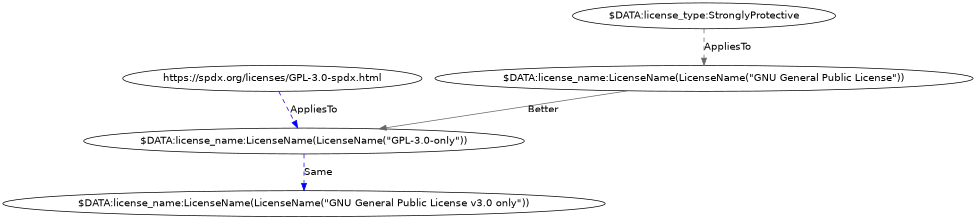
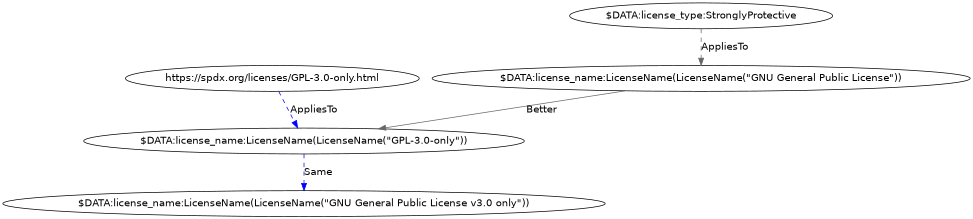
(272, 78) -> (272, 78)
